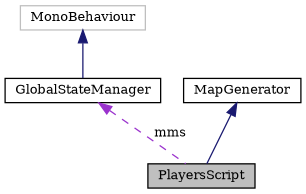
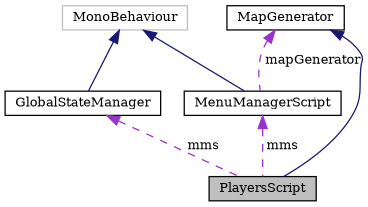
none -> (263, 103)
